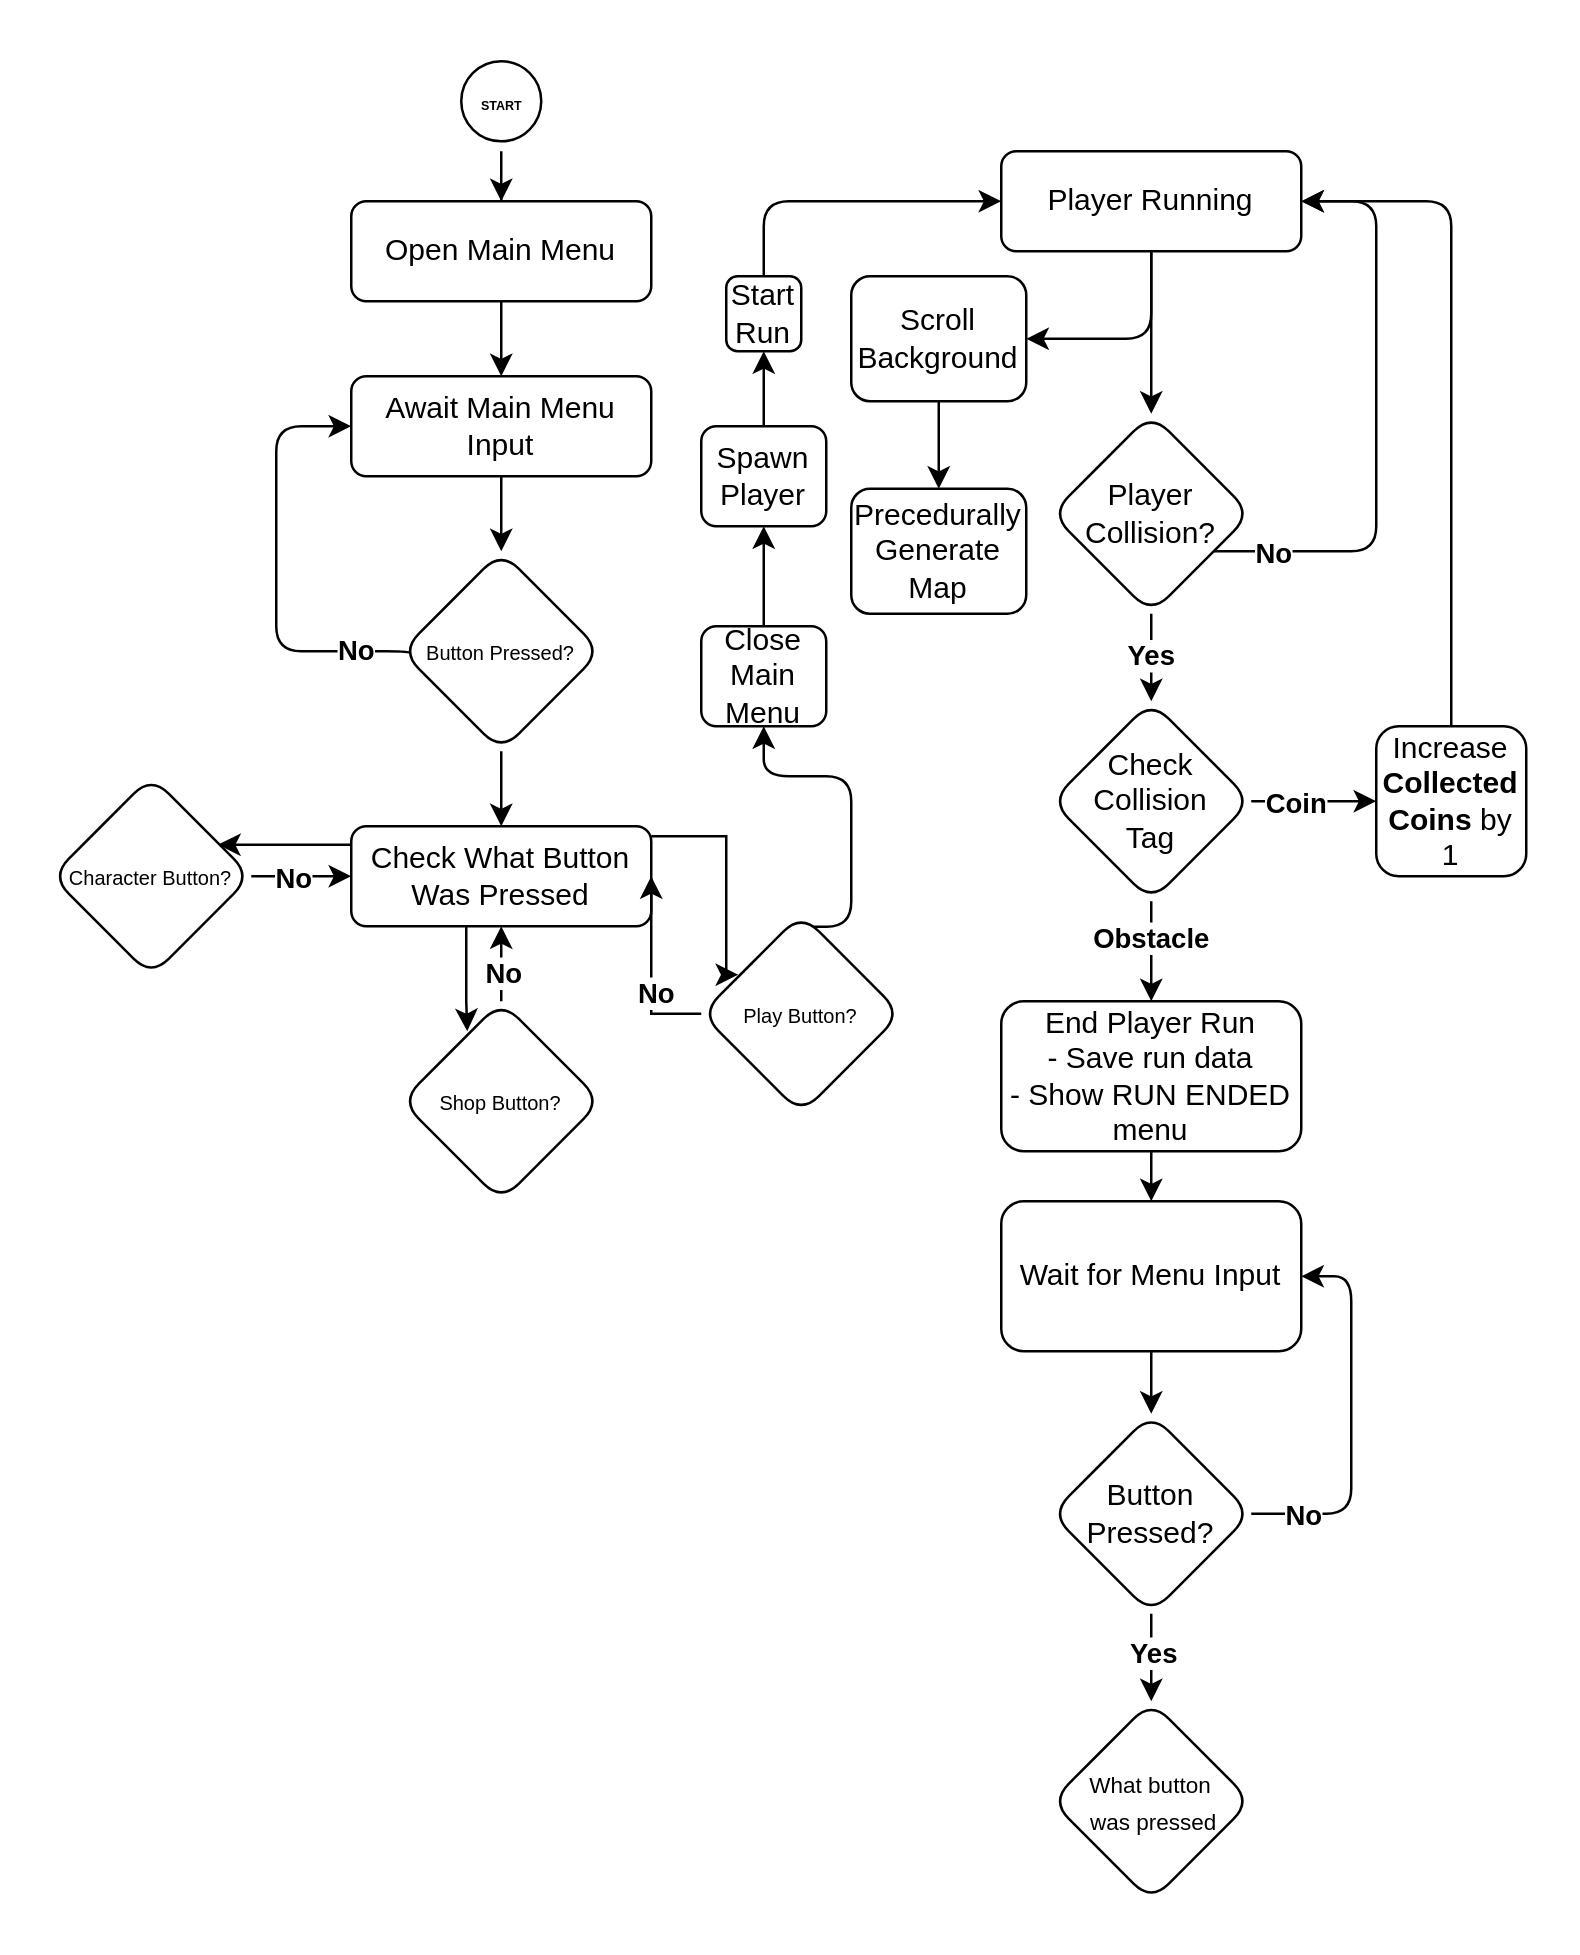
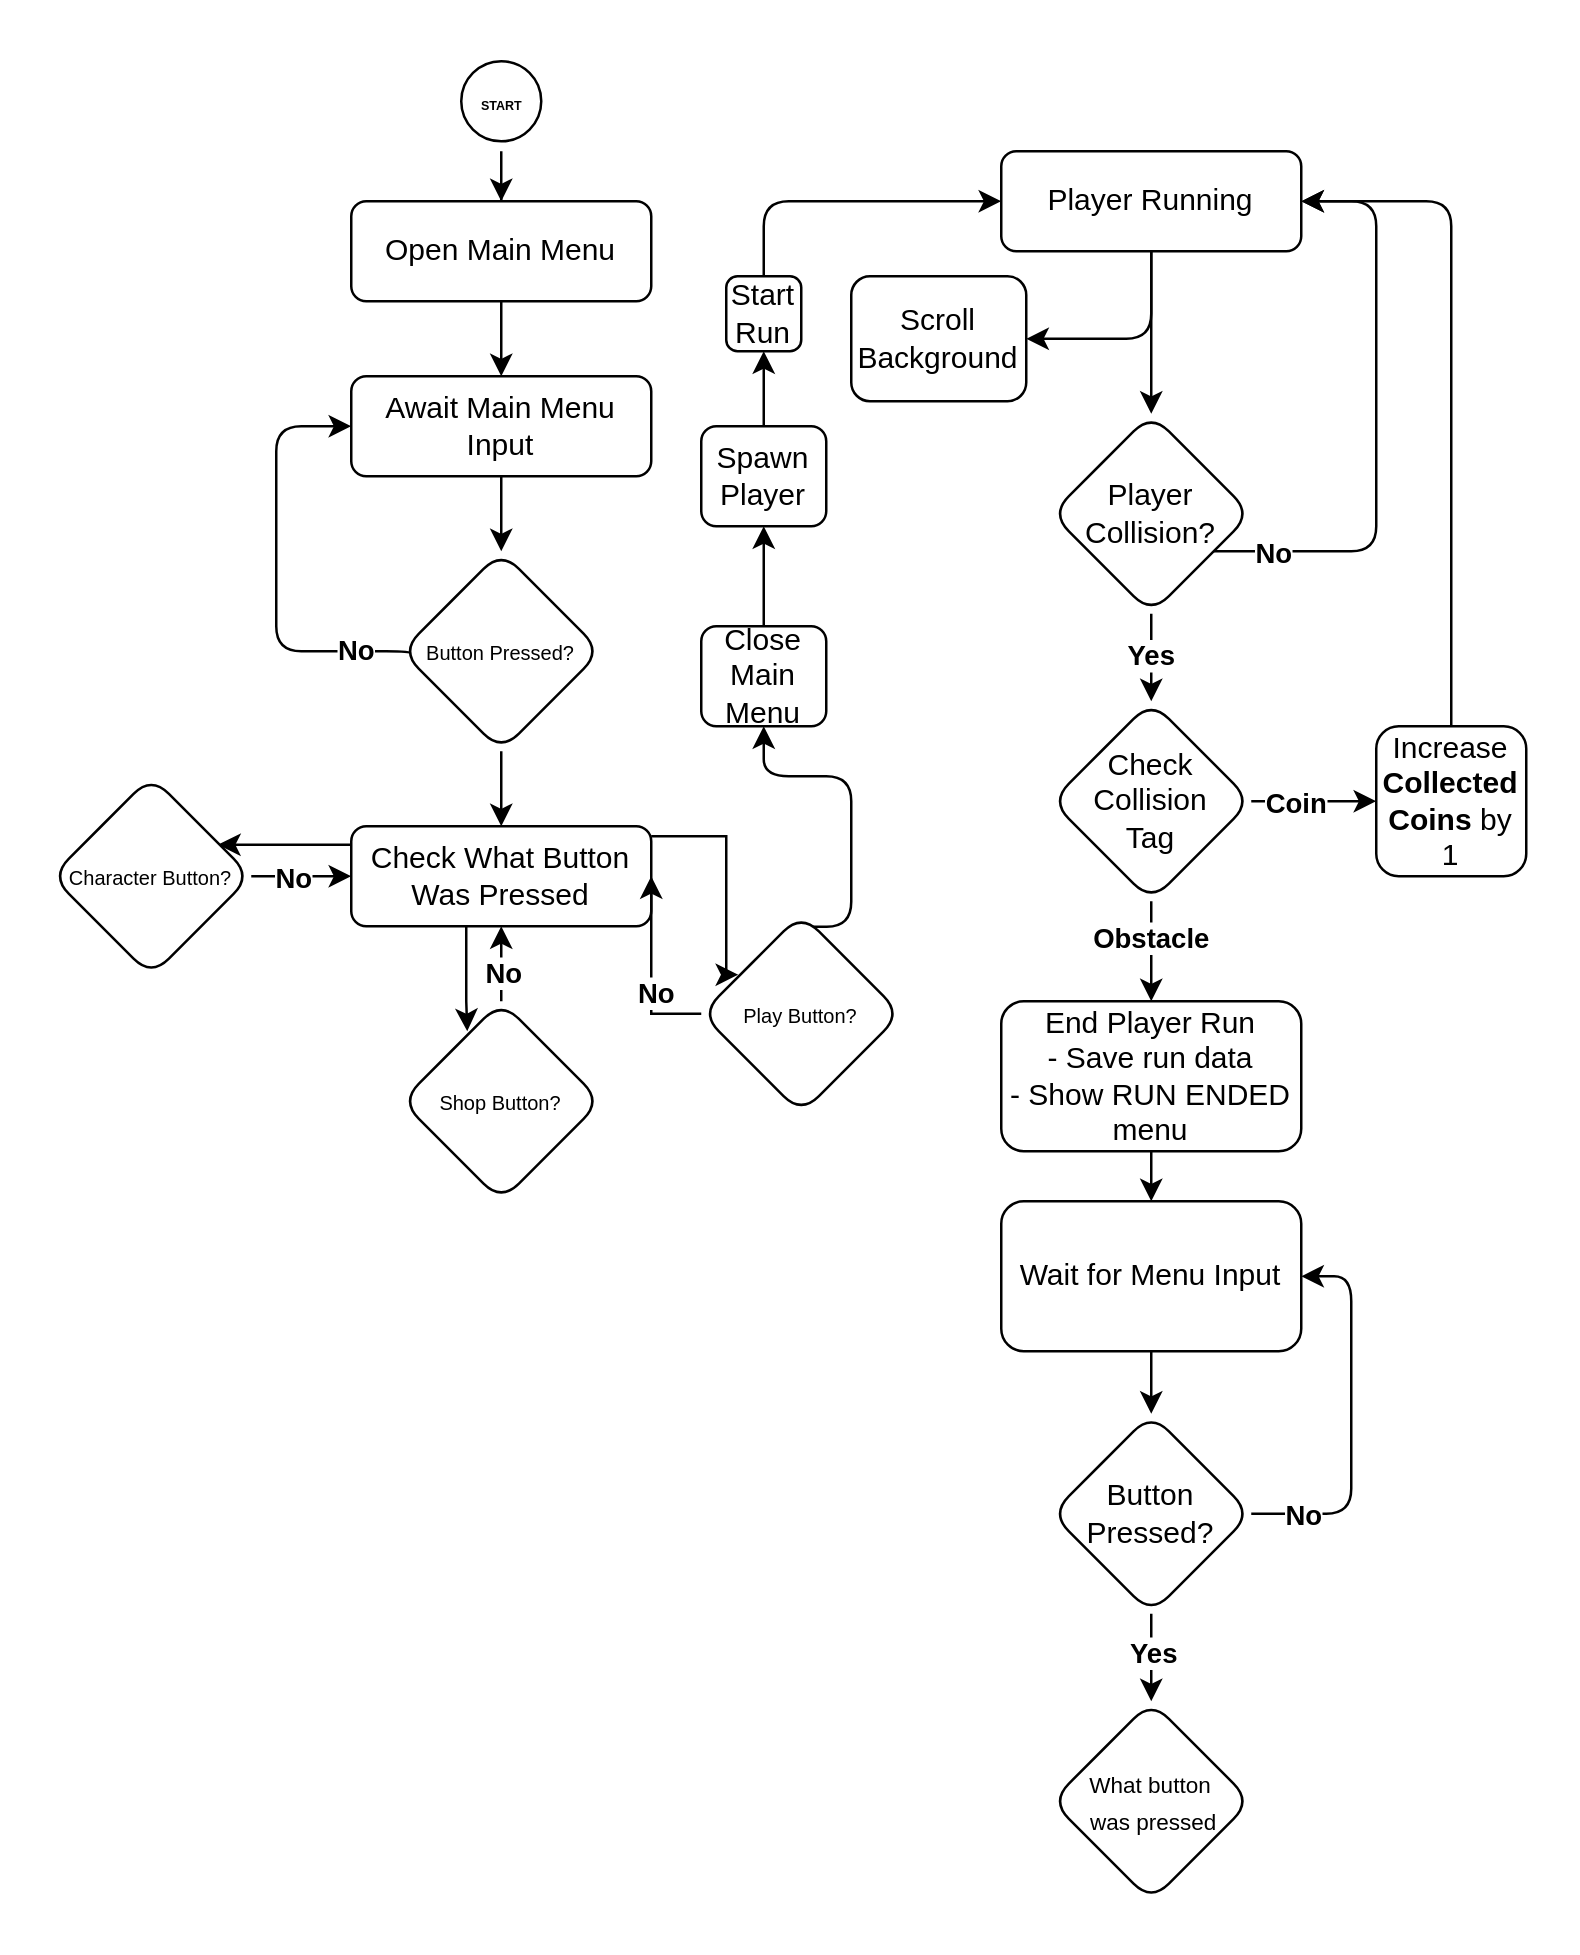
(939, 449) -> none
(939, 551) -> none
